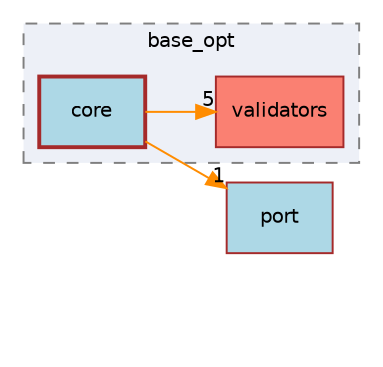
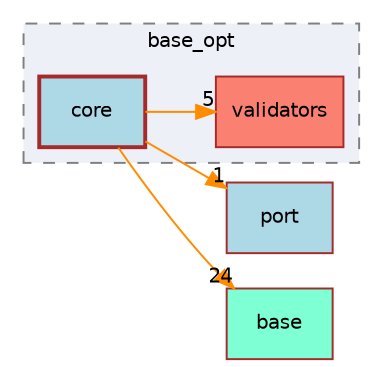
none -> (280, 324)
